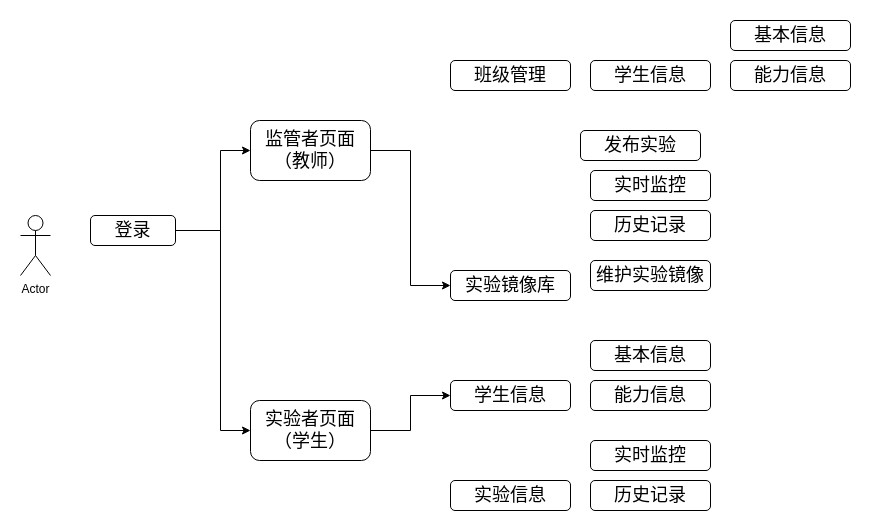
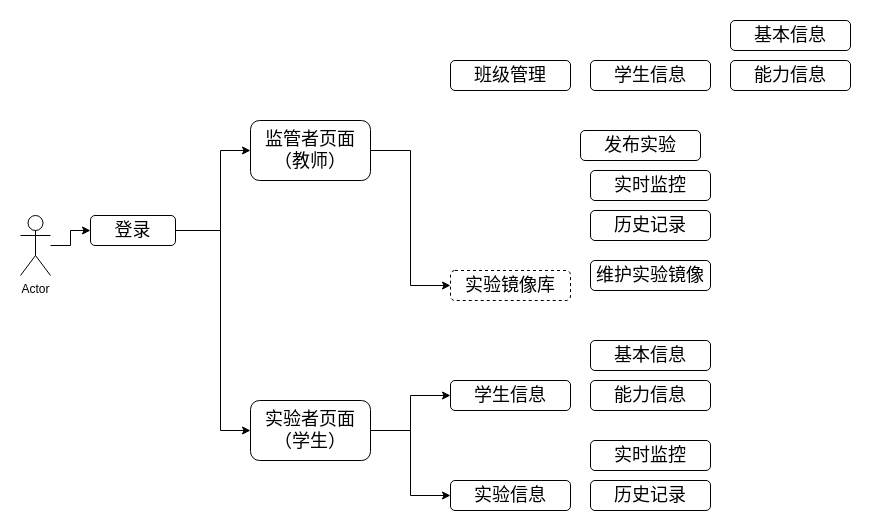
none -> (71, 242)
(511, 286) -> (511, 286)
none -> (411, 480)
